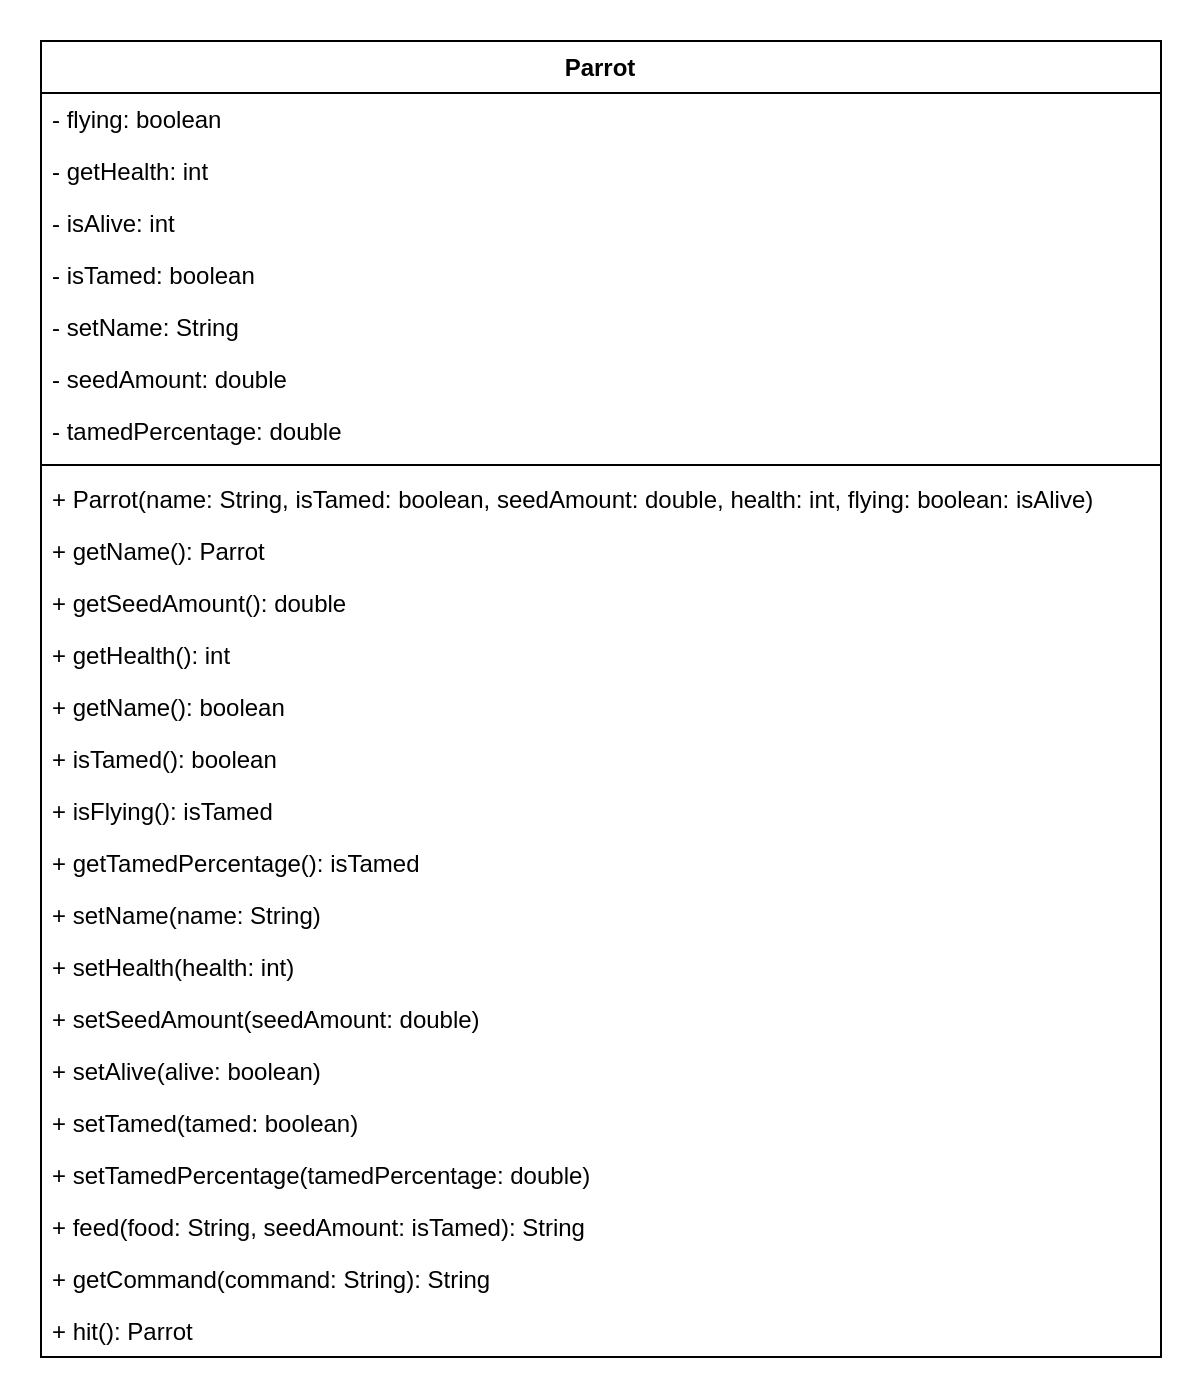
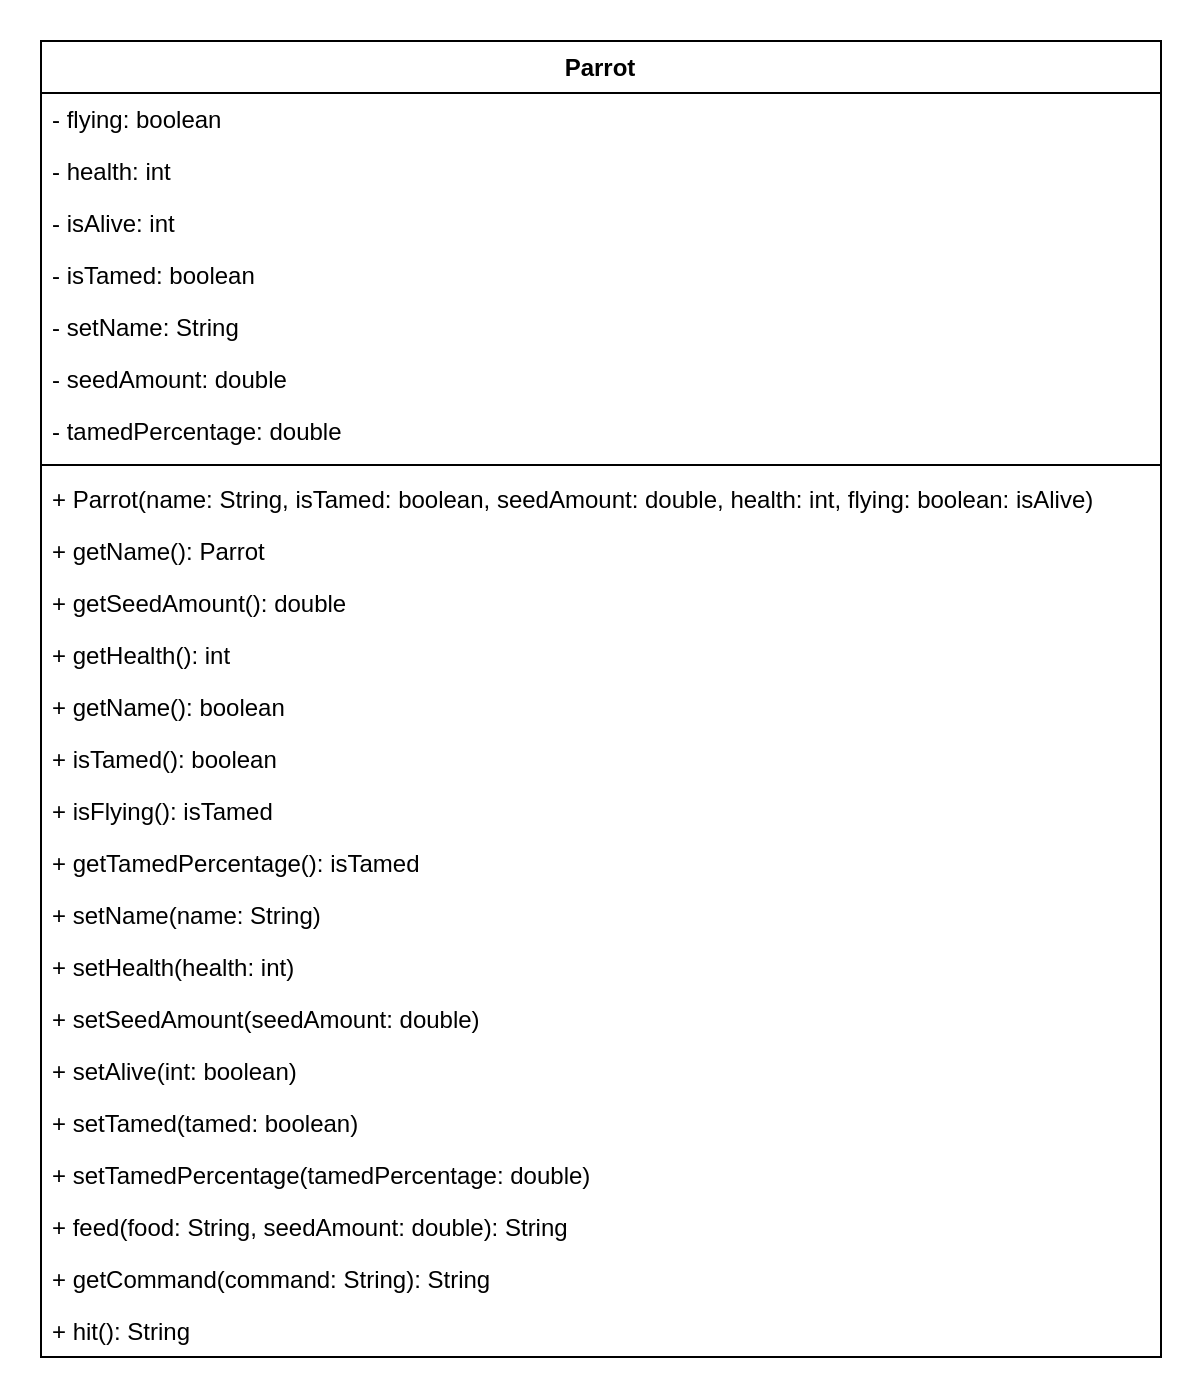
(144, 172) -> (124, 172)
(202, 1072) -> (191, 1072)
(344, 1228) -> (337, 1228)
(140, 1332) -> (137, 1332)
